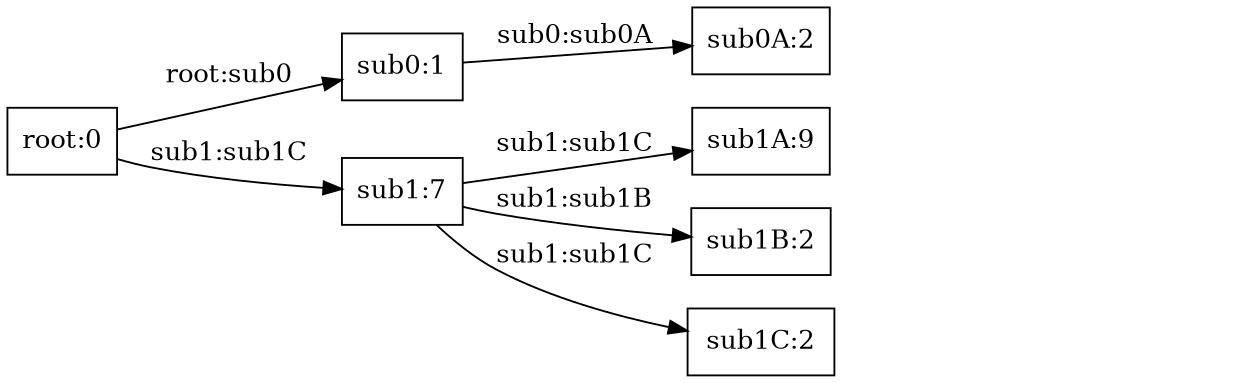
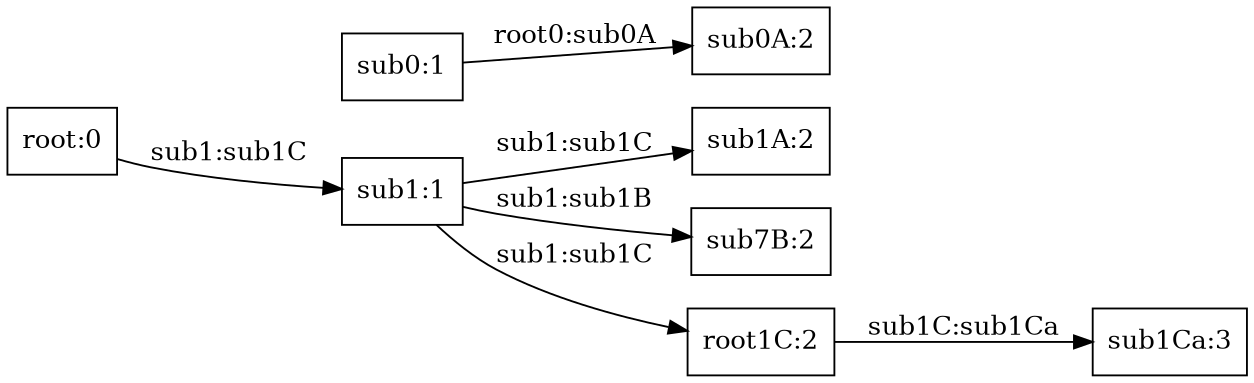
(575, 36) -> (575, 36)
(220, 107) -> none
(761, 141) -> (761, 141)
(402, 191) -> (402, 191)
(761, 242) -> (761, 242)
(761, 342) -> (761, 342)
none -> (1170, 342)
